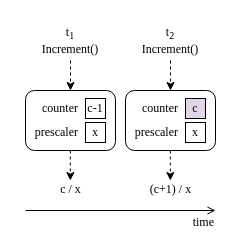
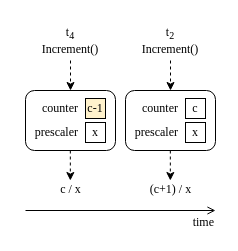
(71, 41) -> (71, 41)
(96, 109) -> (96, 109)
(196, 109) -> (196, 109)
